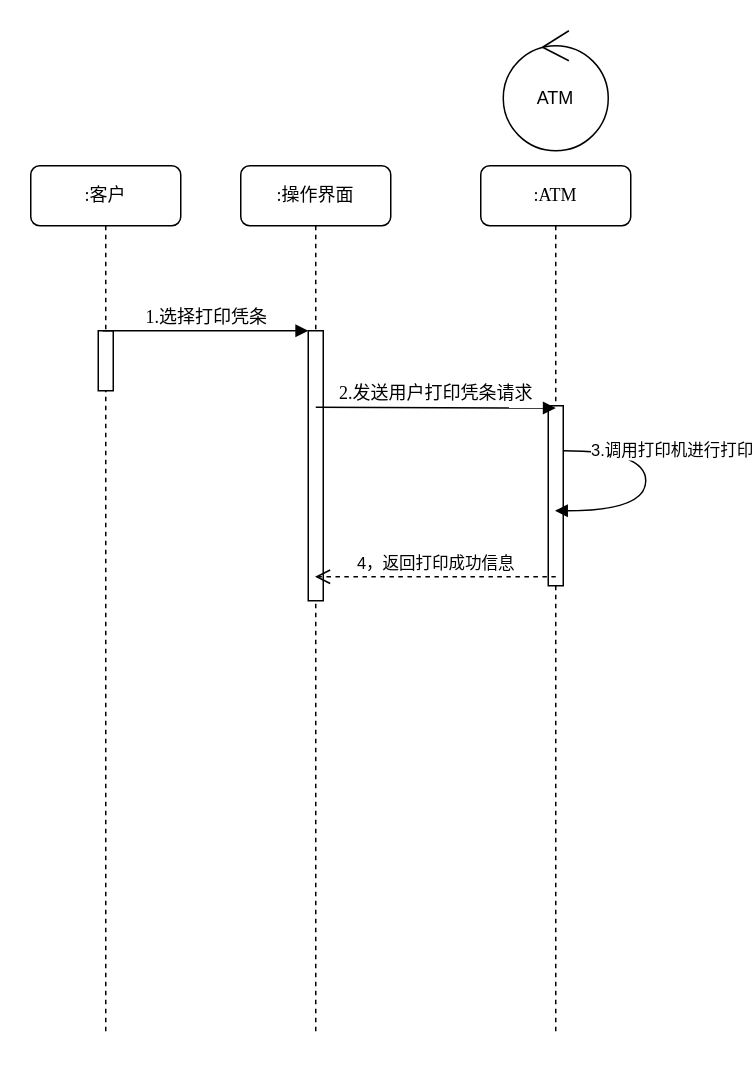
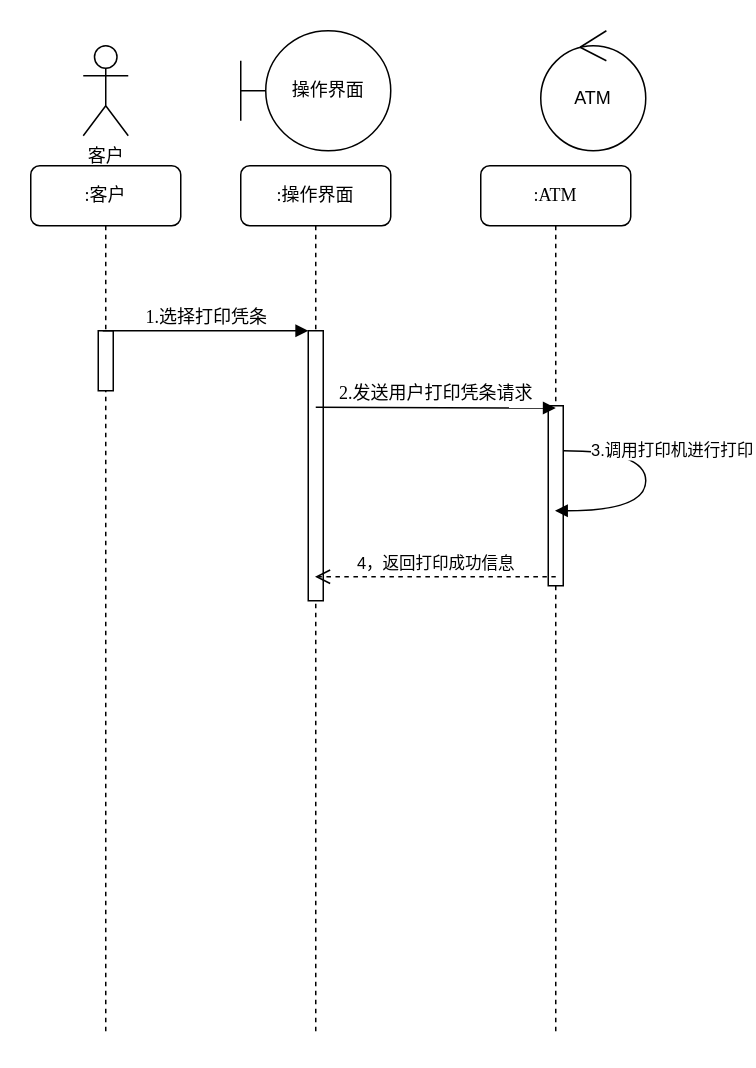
none -> (106, 91)
none -> (316, 91)
(556, 91) -> (593, 91)
